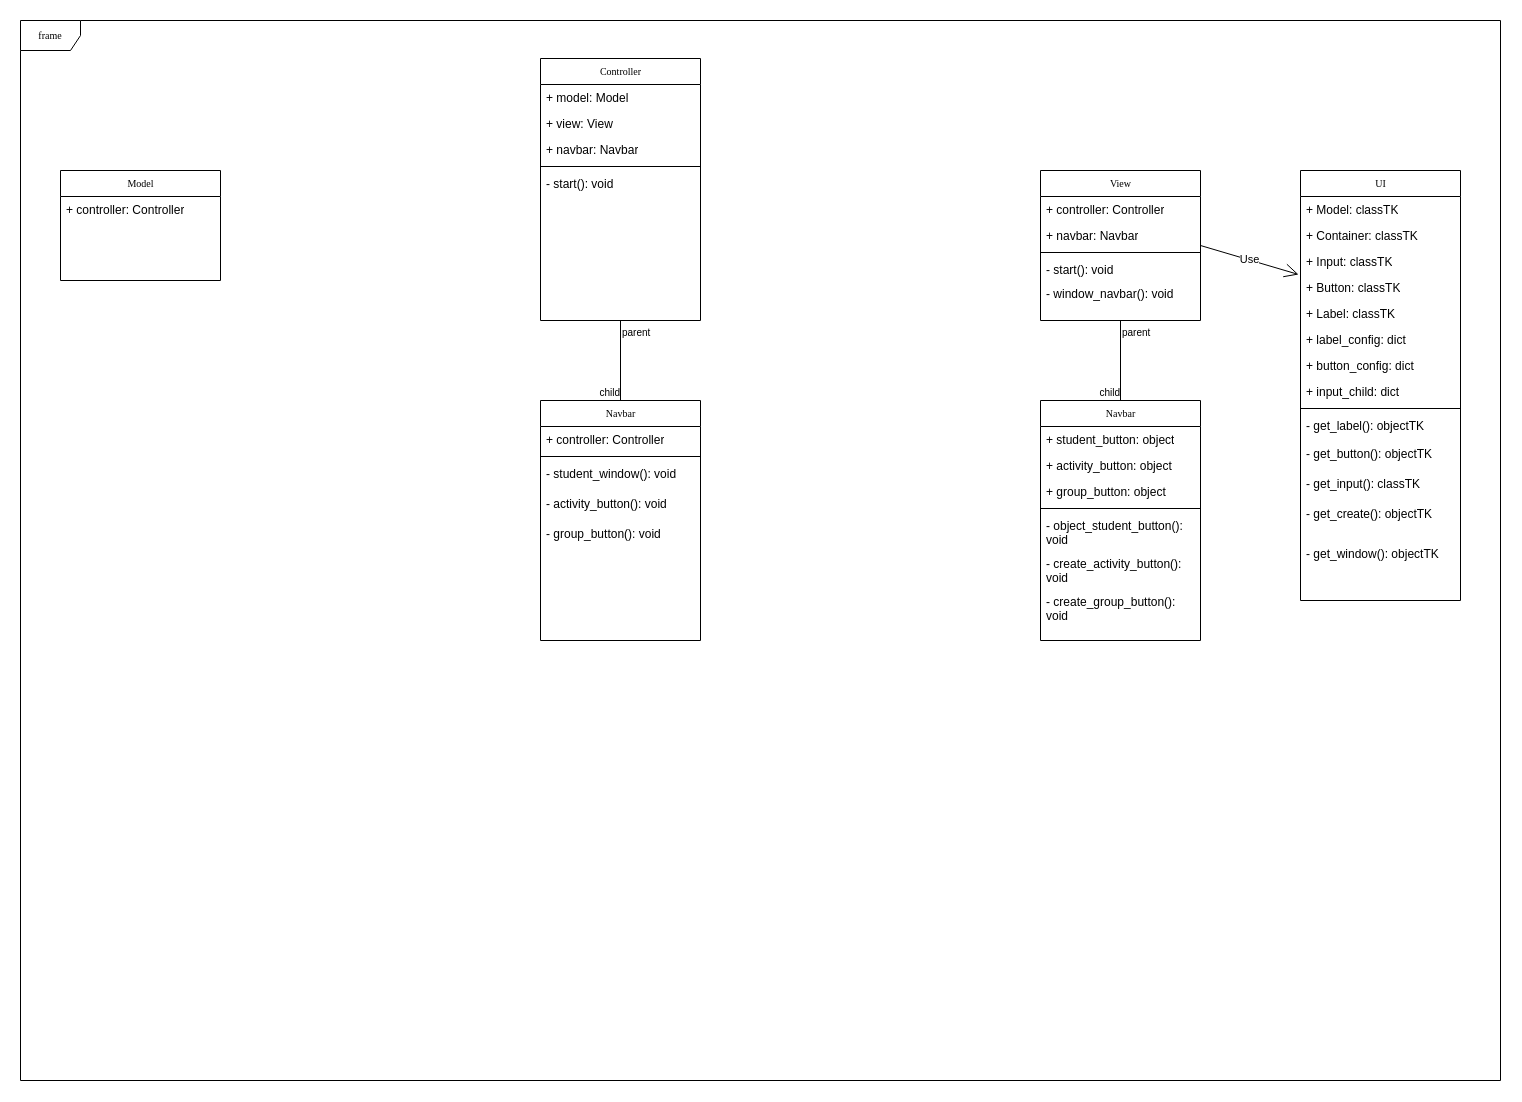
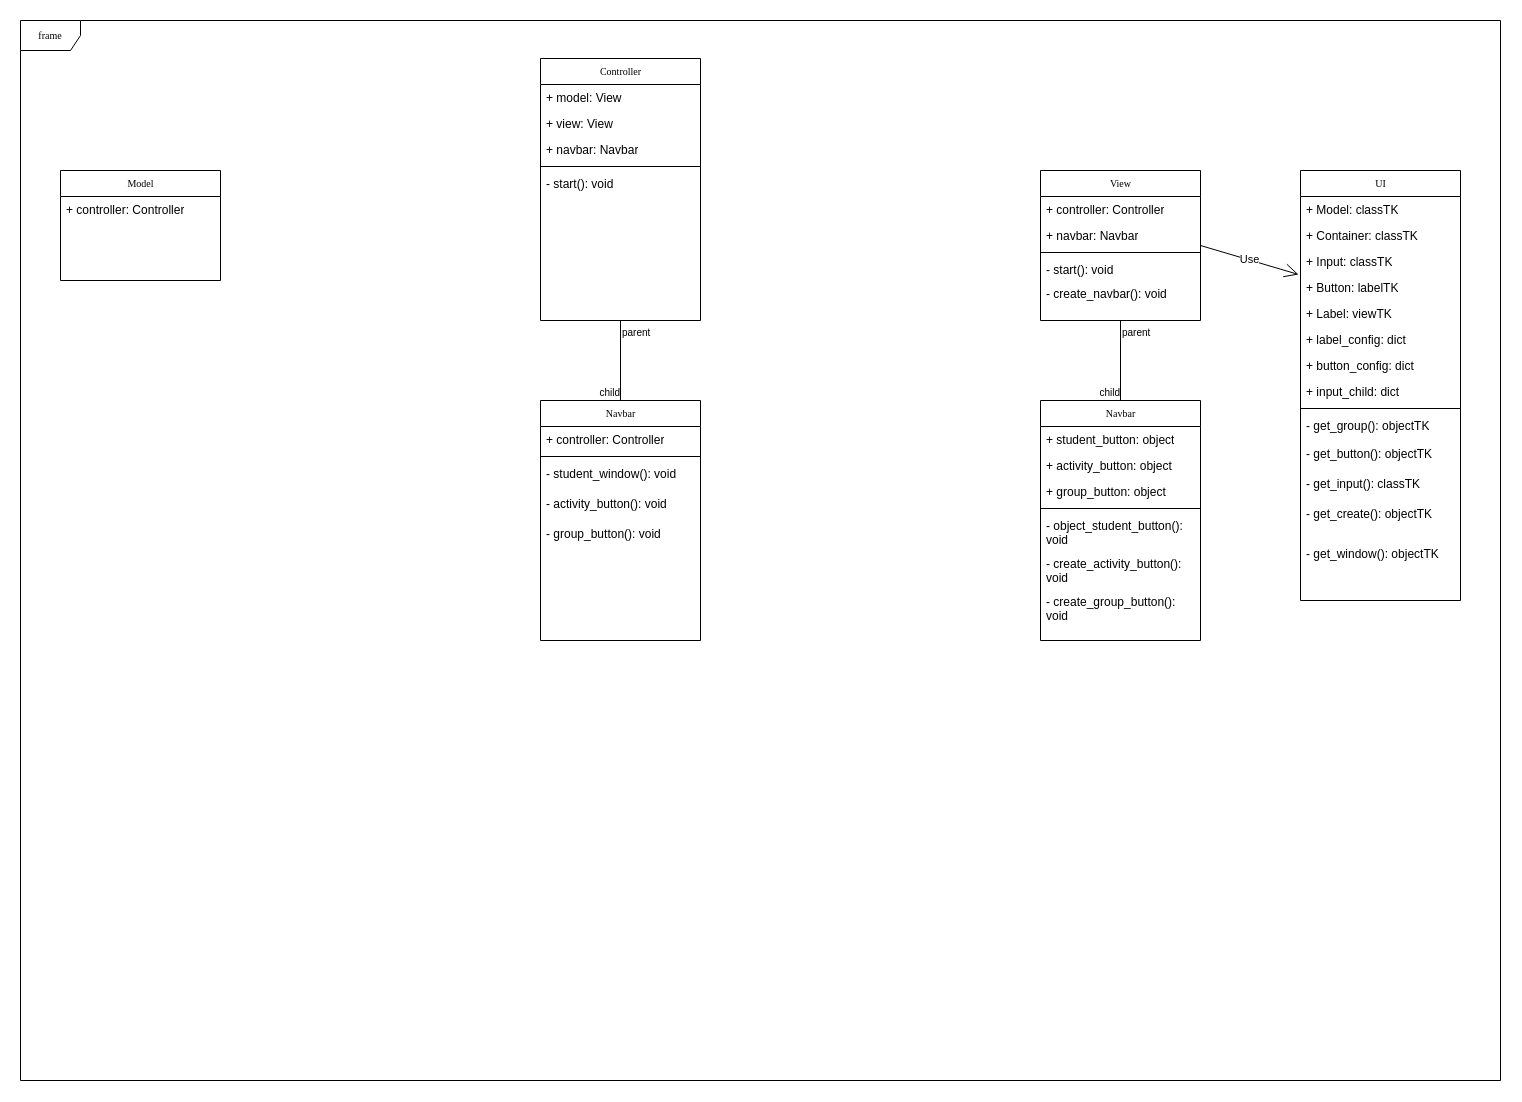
(586, 99) -> (582, 99)
(1357, 289) -> (1356, 289)
(1116, 295) -> (1118, 295)
(1352, 315) -> (1349, 315)
(1376, 427) -> (1379, 427)
